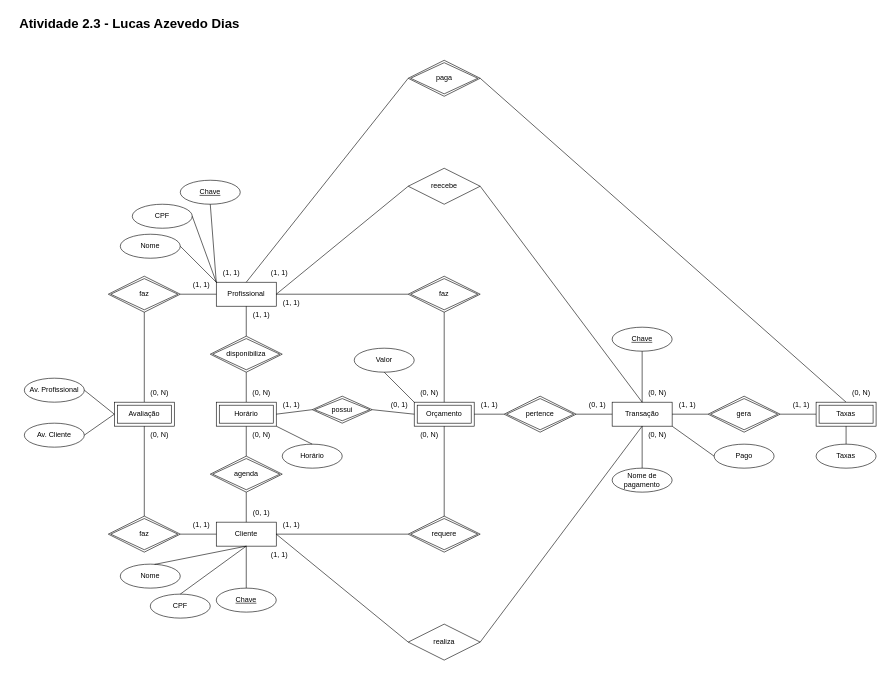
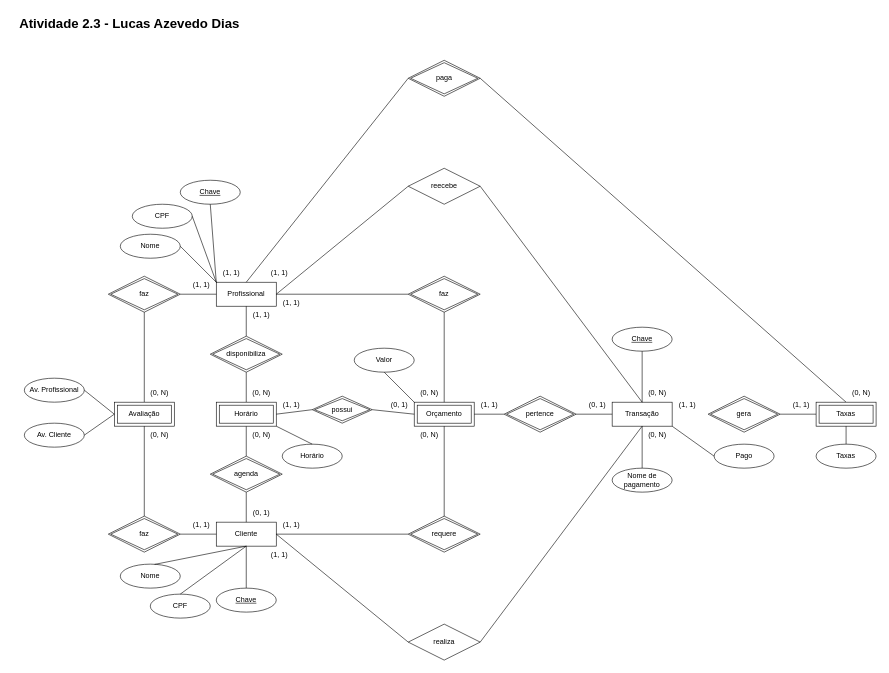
(690, 414) -> none
